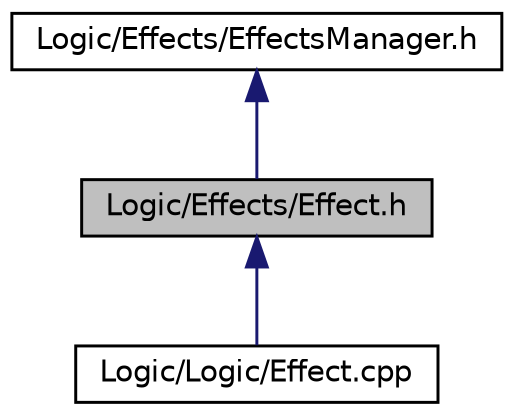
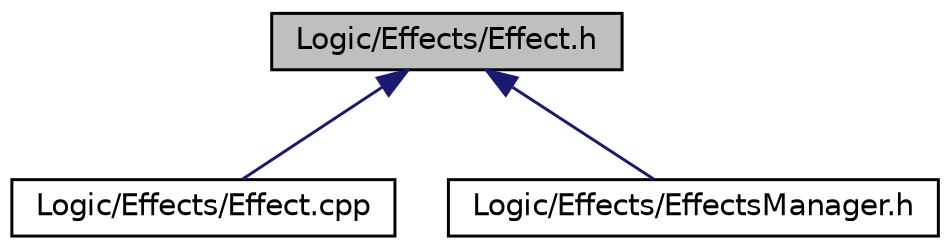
(257, 140) -> (583, 133)
(257, 374) -> (203, 208)
